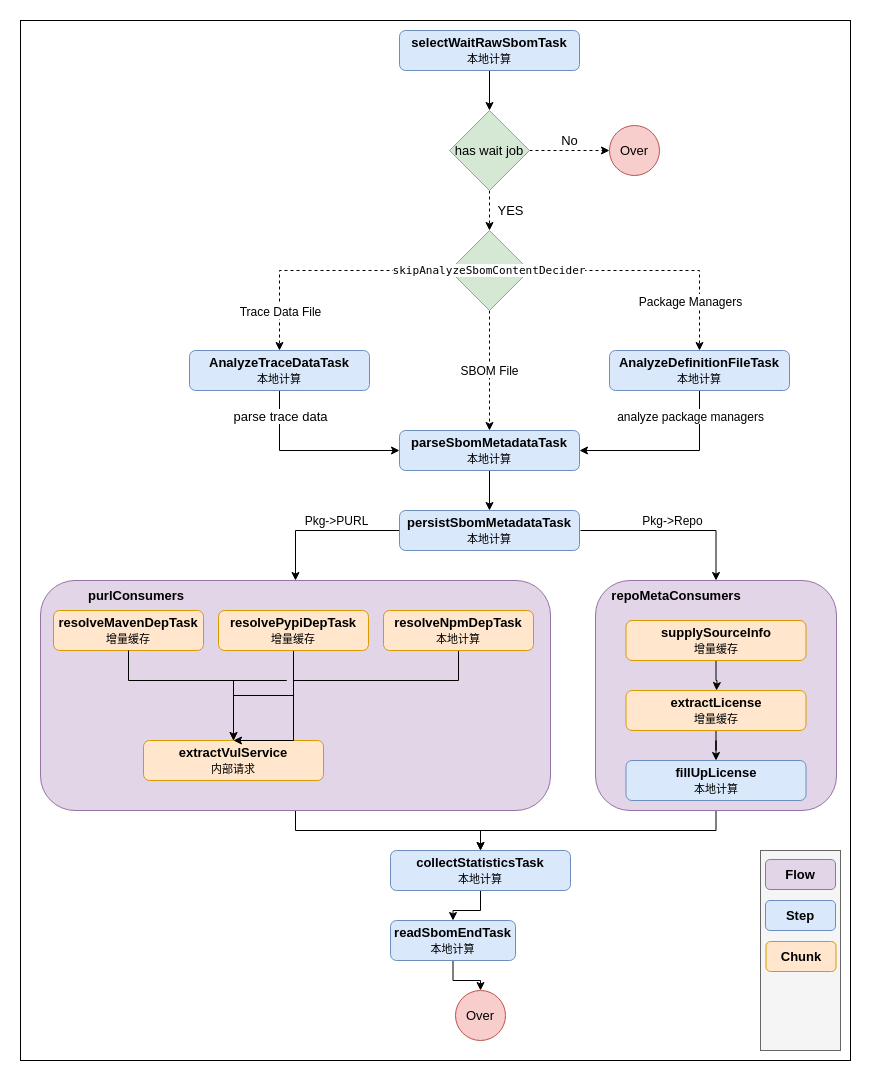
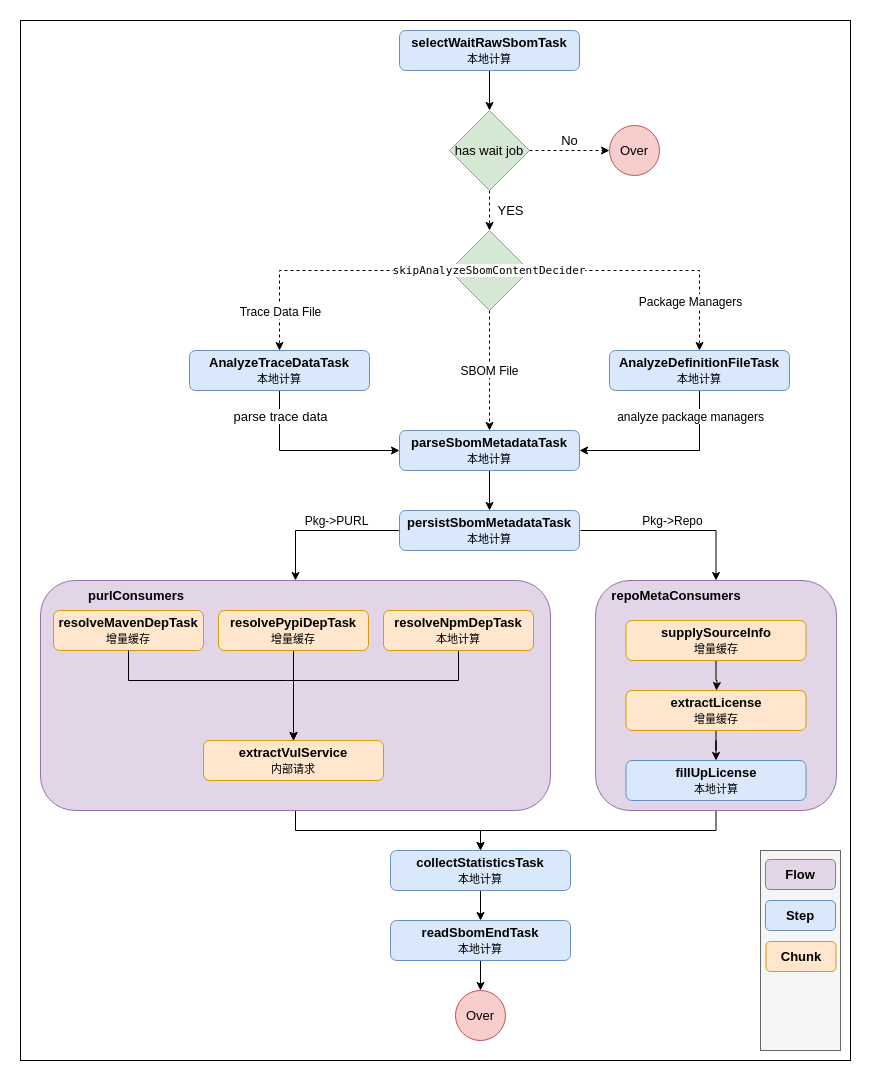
(234, 761) -> (294, 761)
(453, 941) -> (481, 941)
